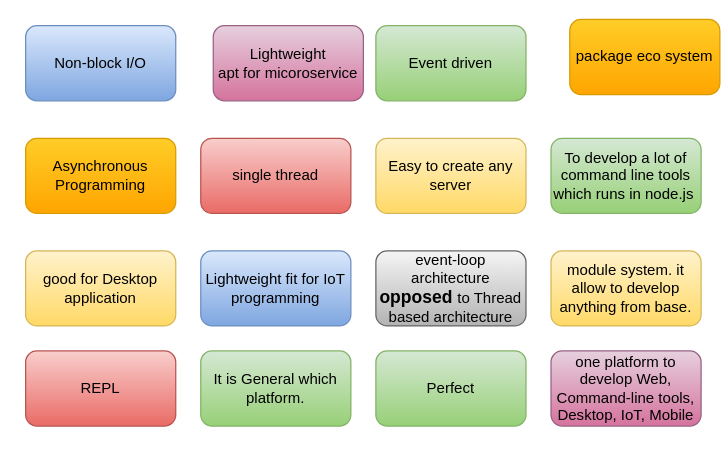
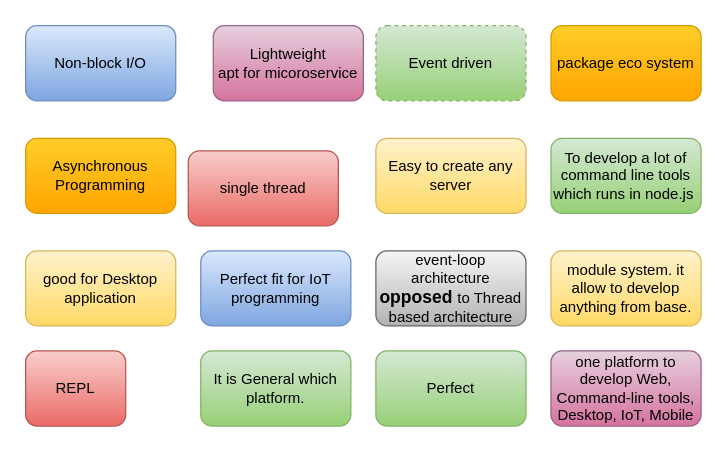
(644, 57) -> (626, 63)
(451, 63) -> (451, 63)
(276, 176) -> (263, 188)
(276, 288) -> (276, 288)
(101, 388) -> (76, 388)
